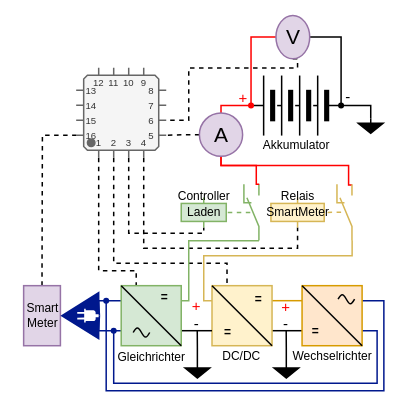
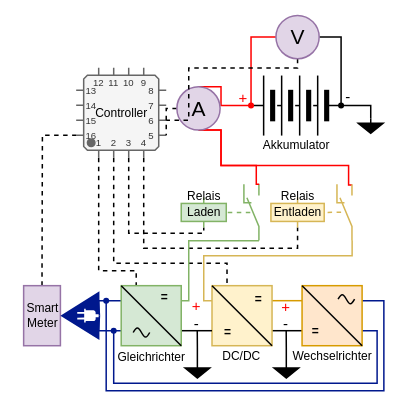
(293, 37) -> (297, 37)
none -> (121, 113)
(221, 134) -> (198, 108)
(204, 204) -> (204, 204)
(298, 204) -> (298, 204)
